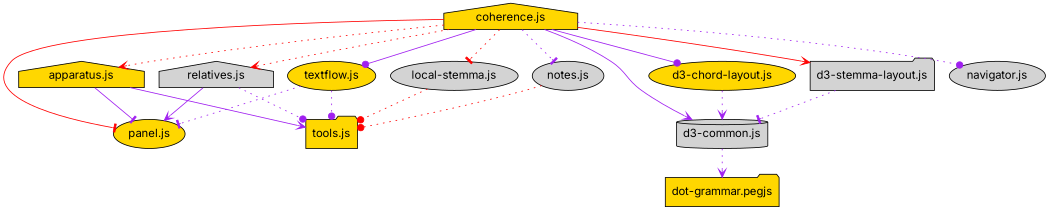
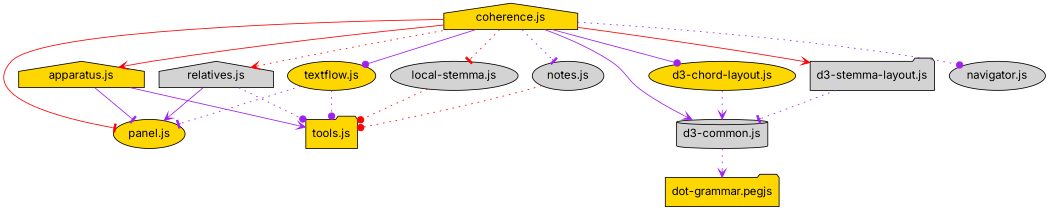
(285, 43) -> (285, 43)
